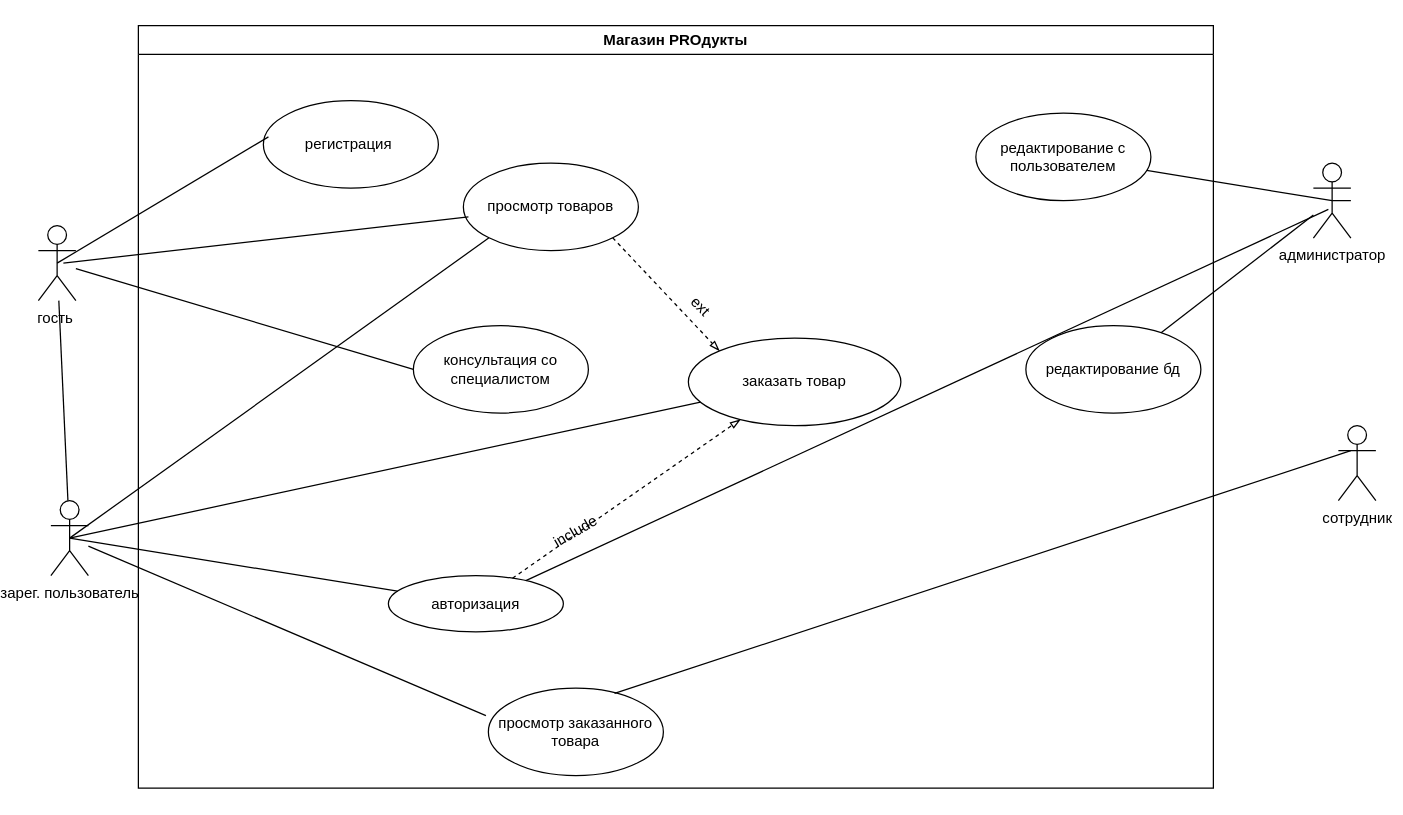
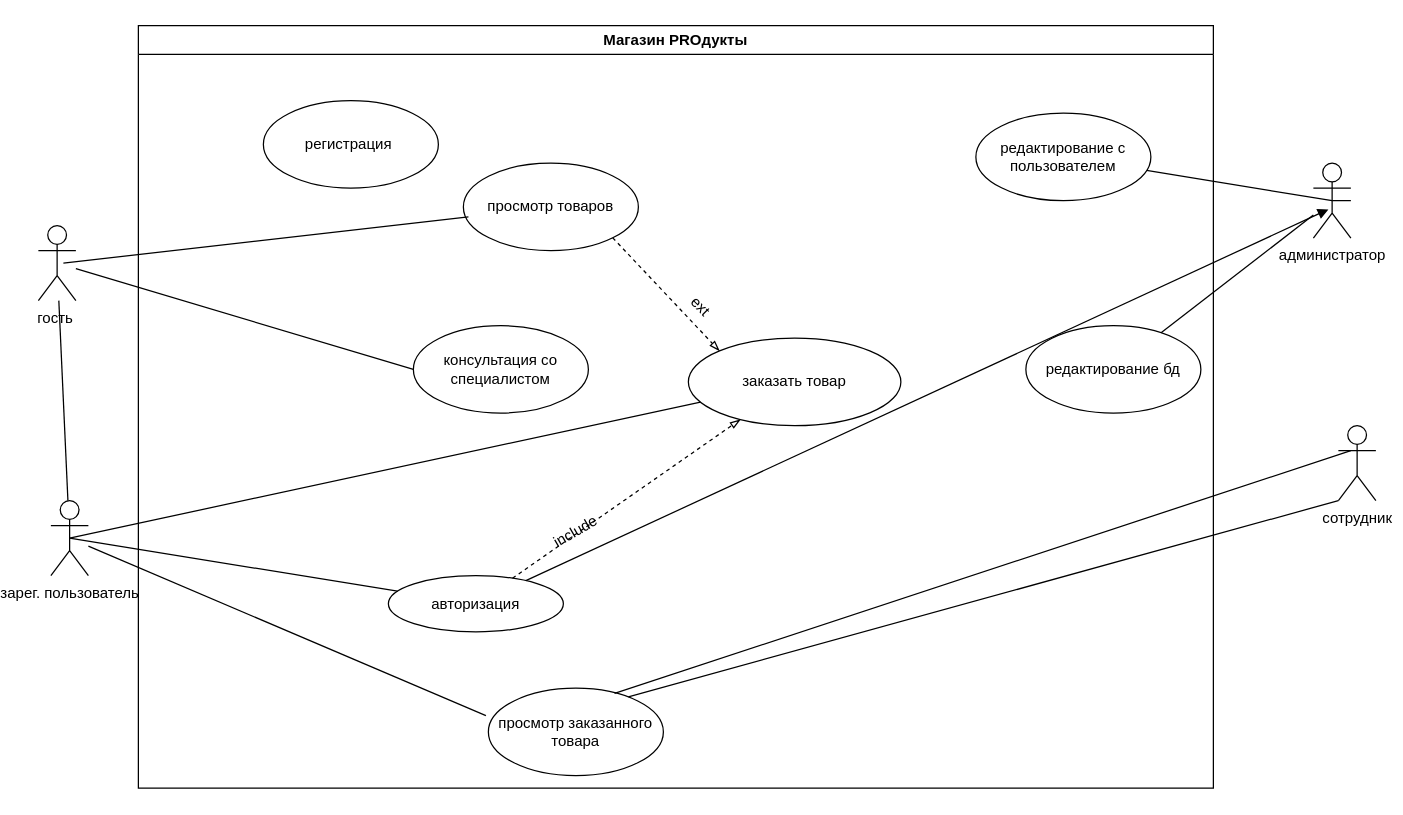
(173, 194) -> none
(1323, 212) -> (1318, 214)
(280, 387) -> none
none -> (983, 599)
